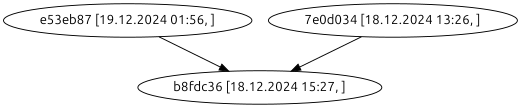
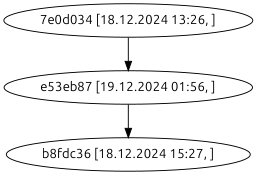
(331, 52) -> (128, 49)
